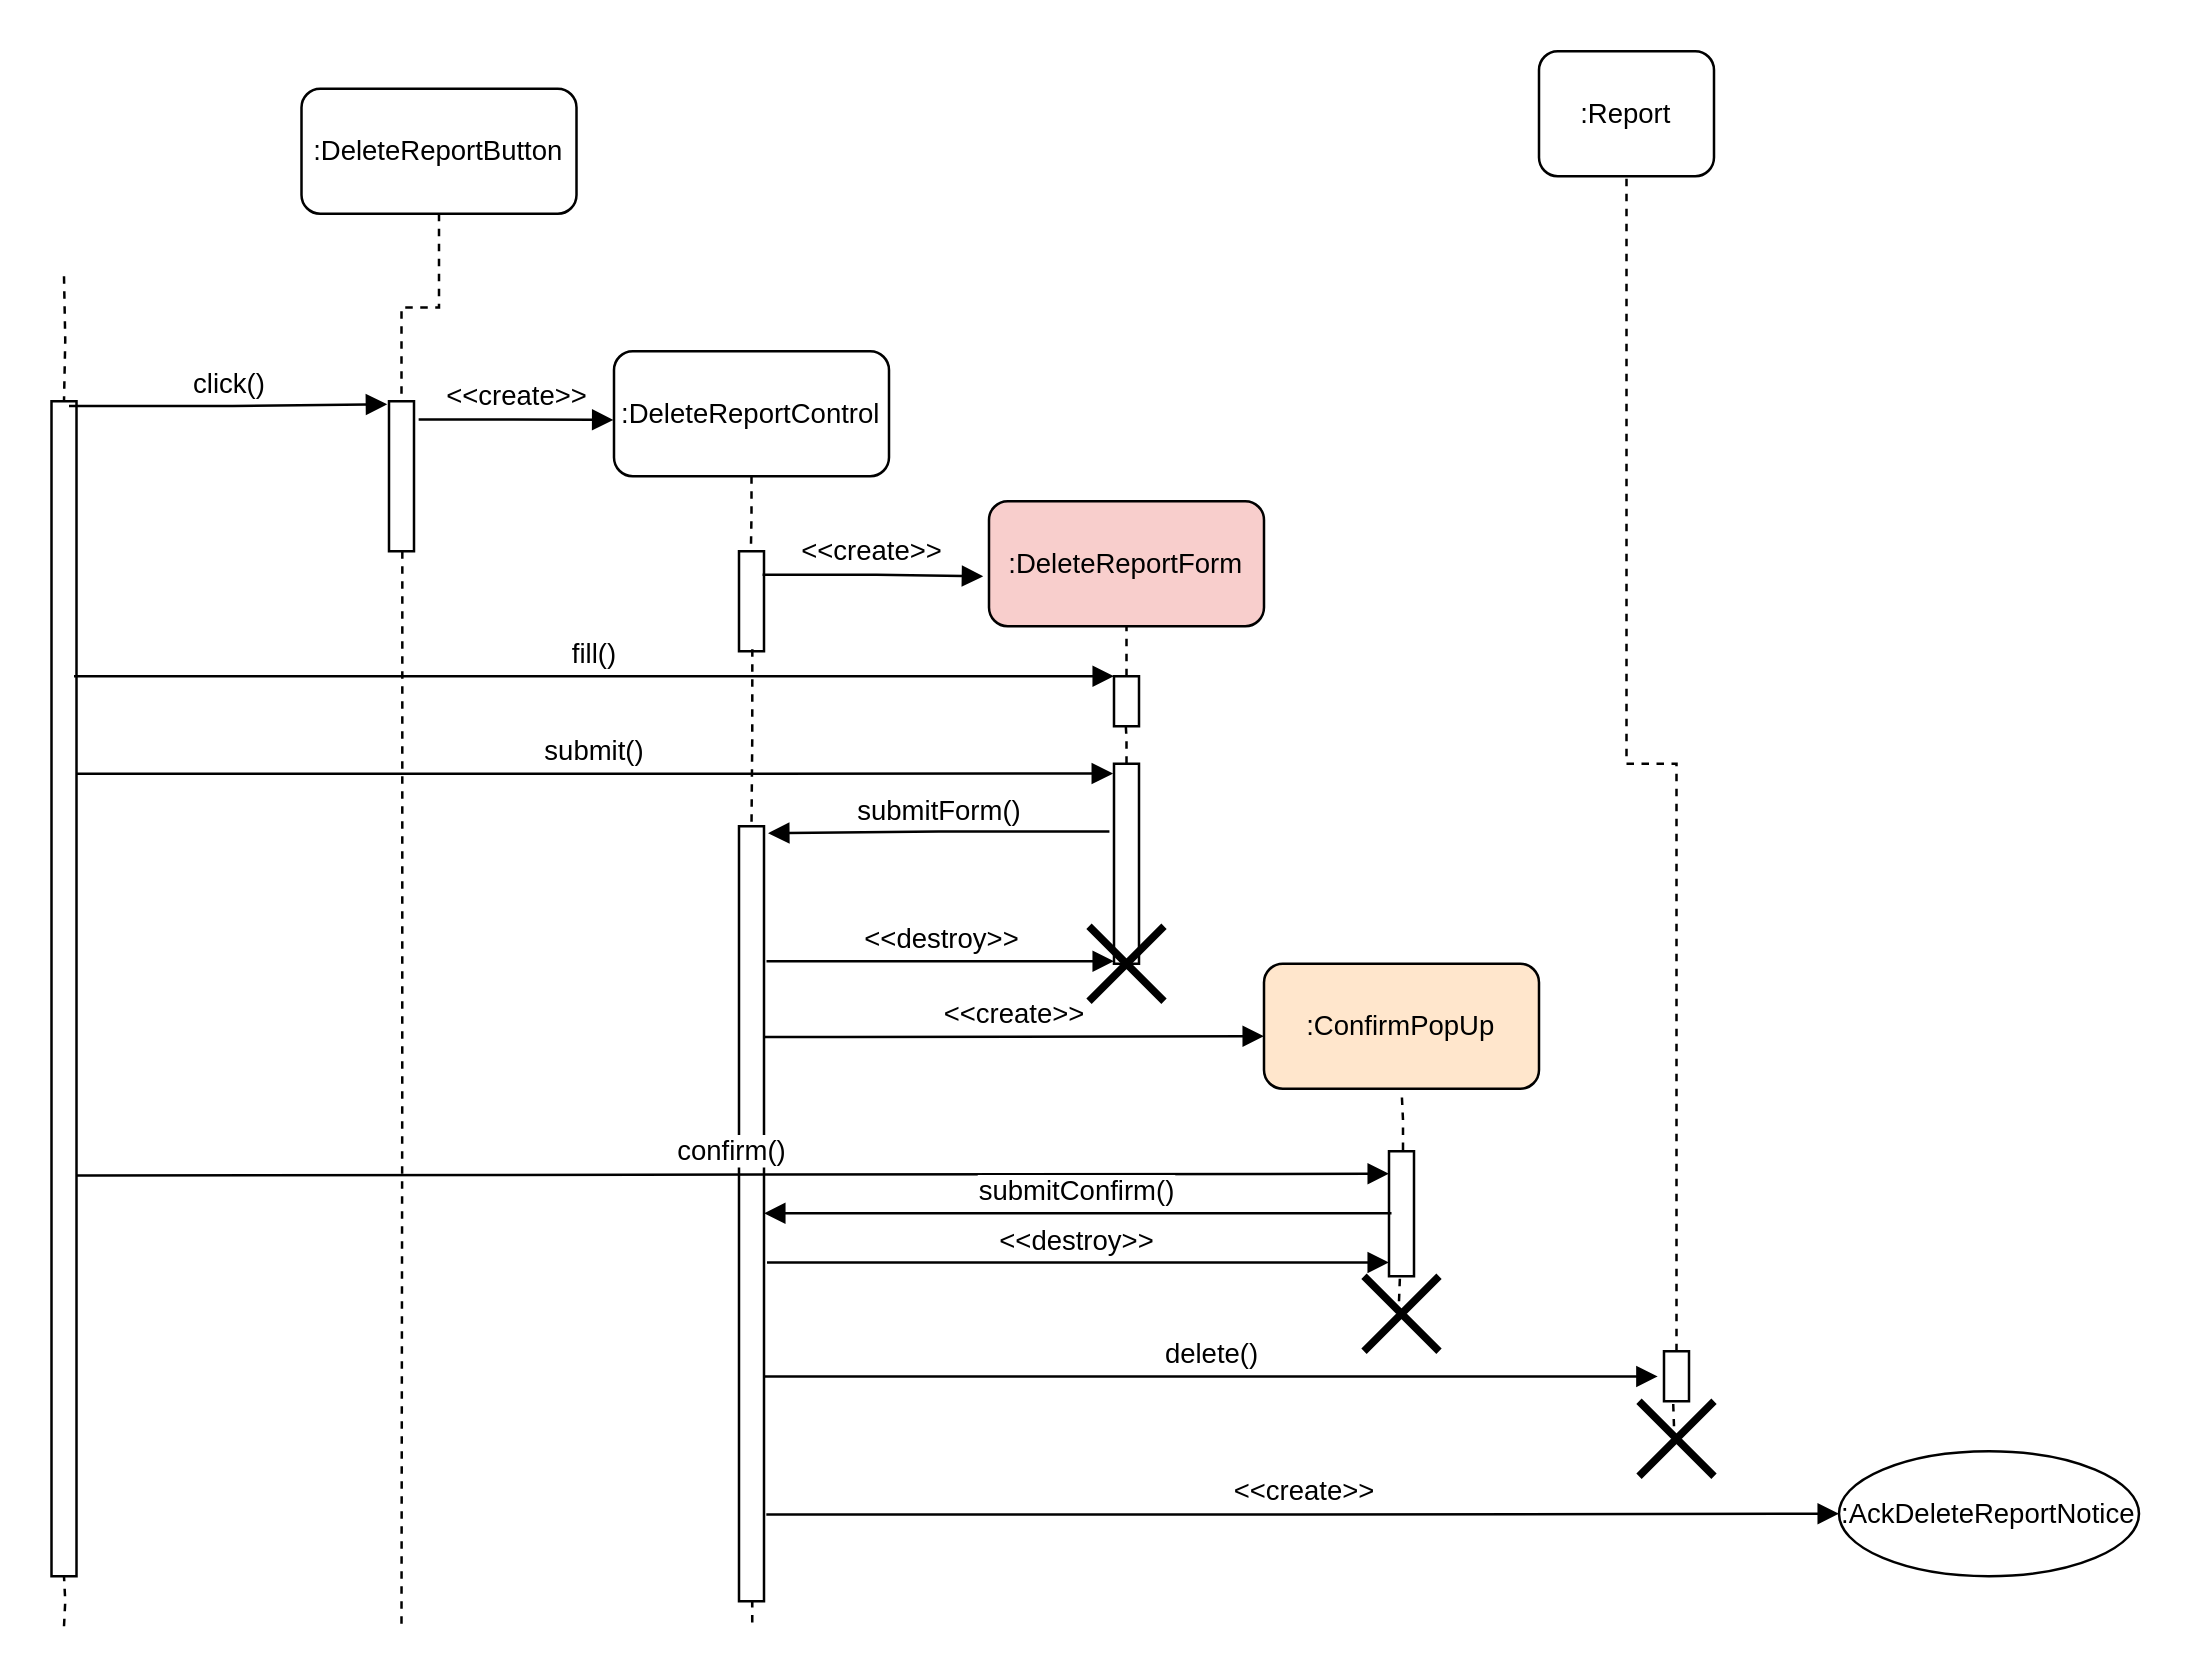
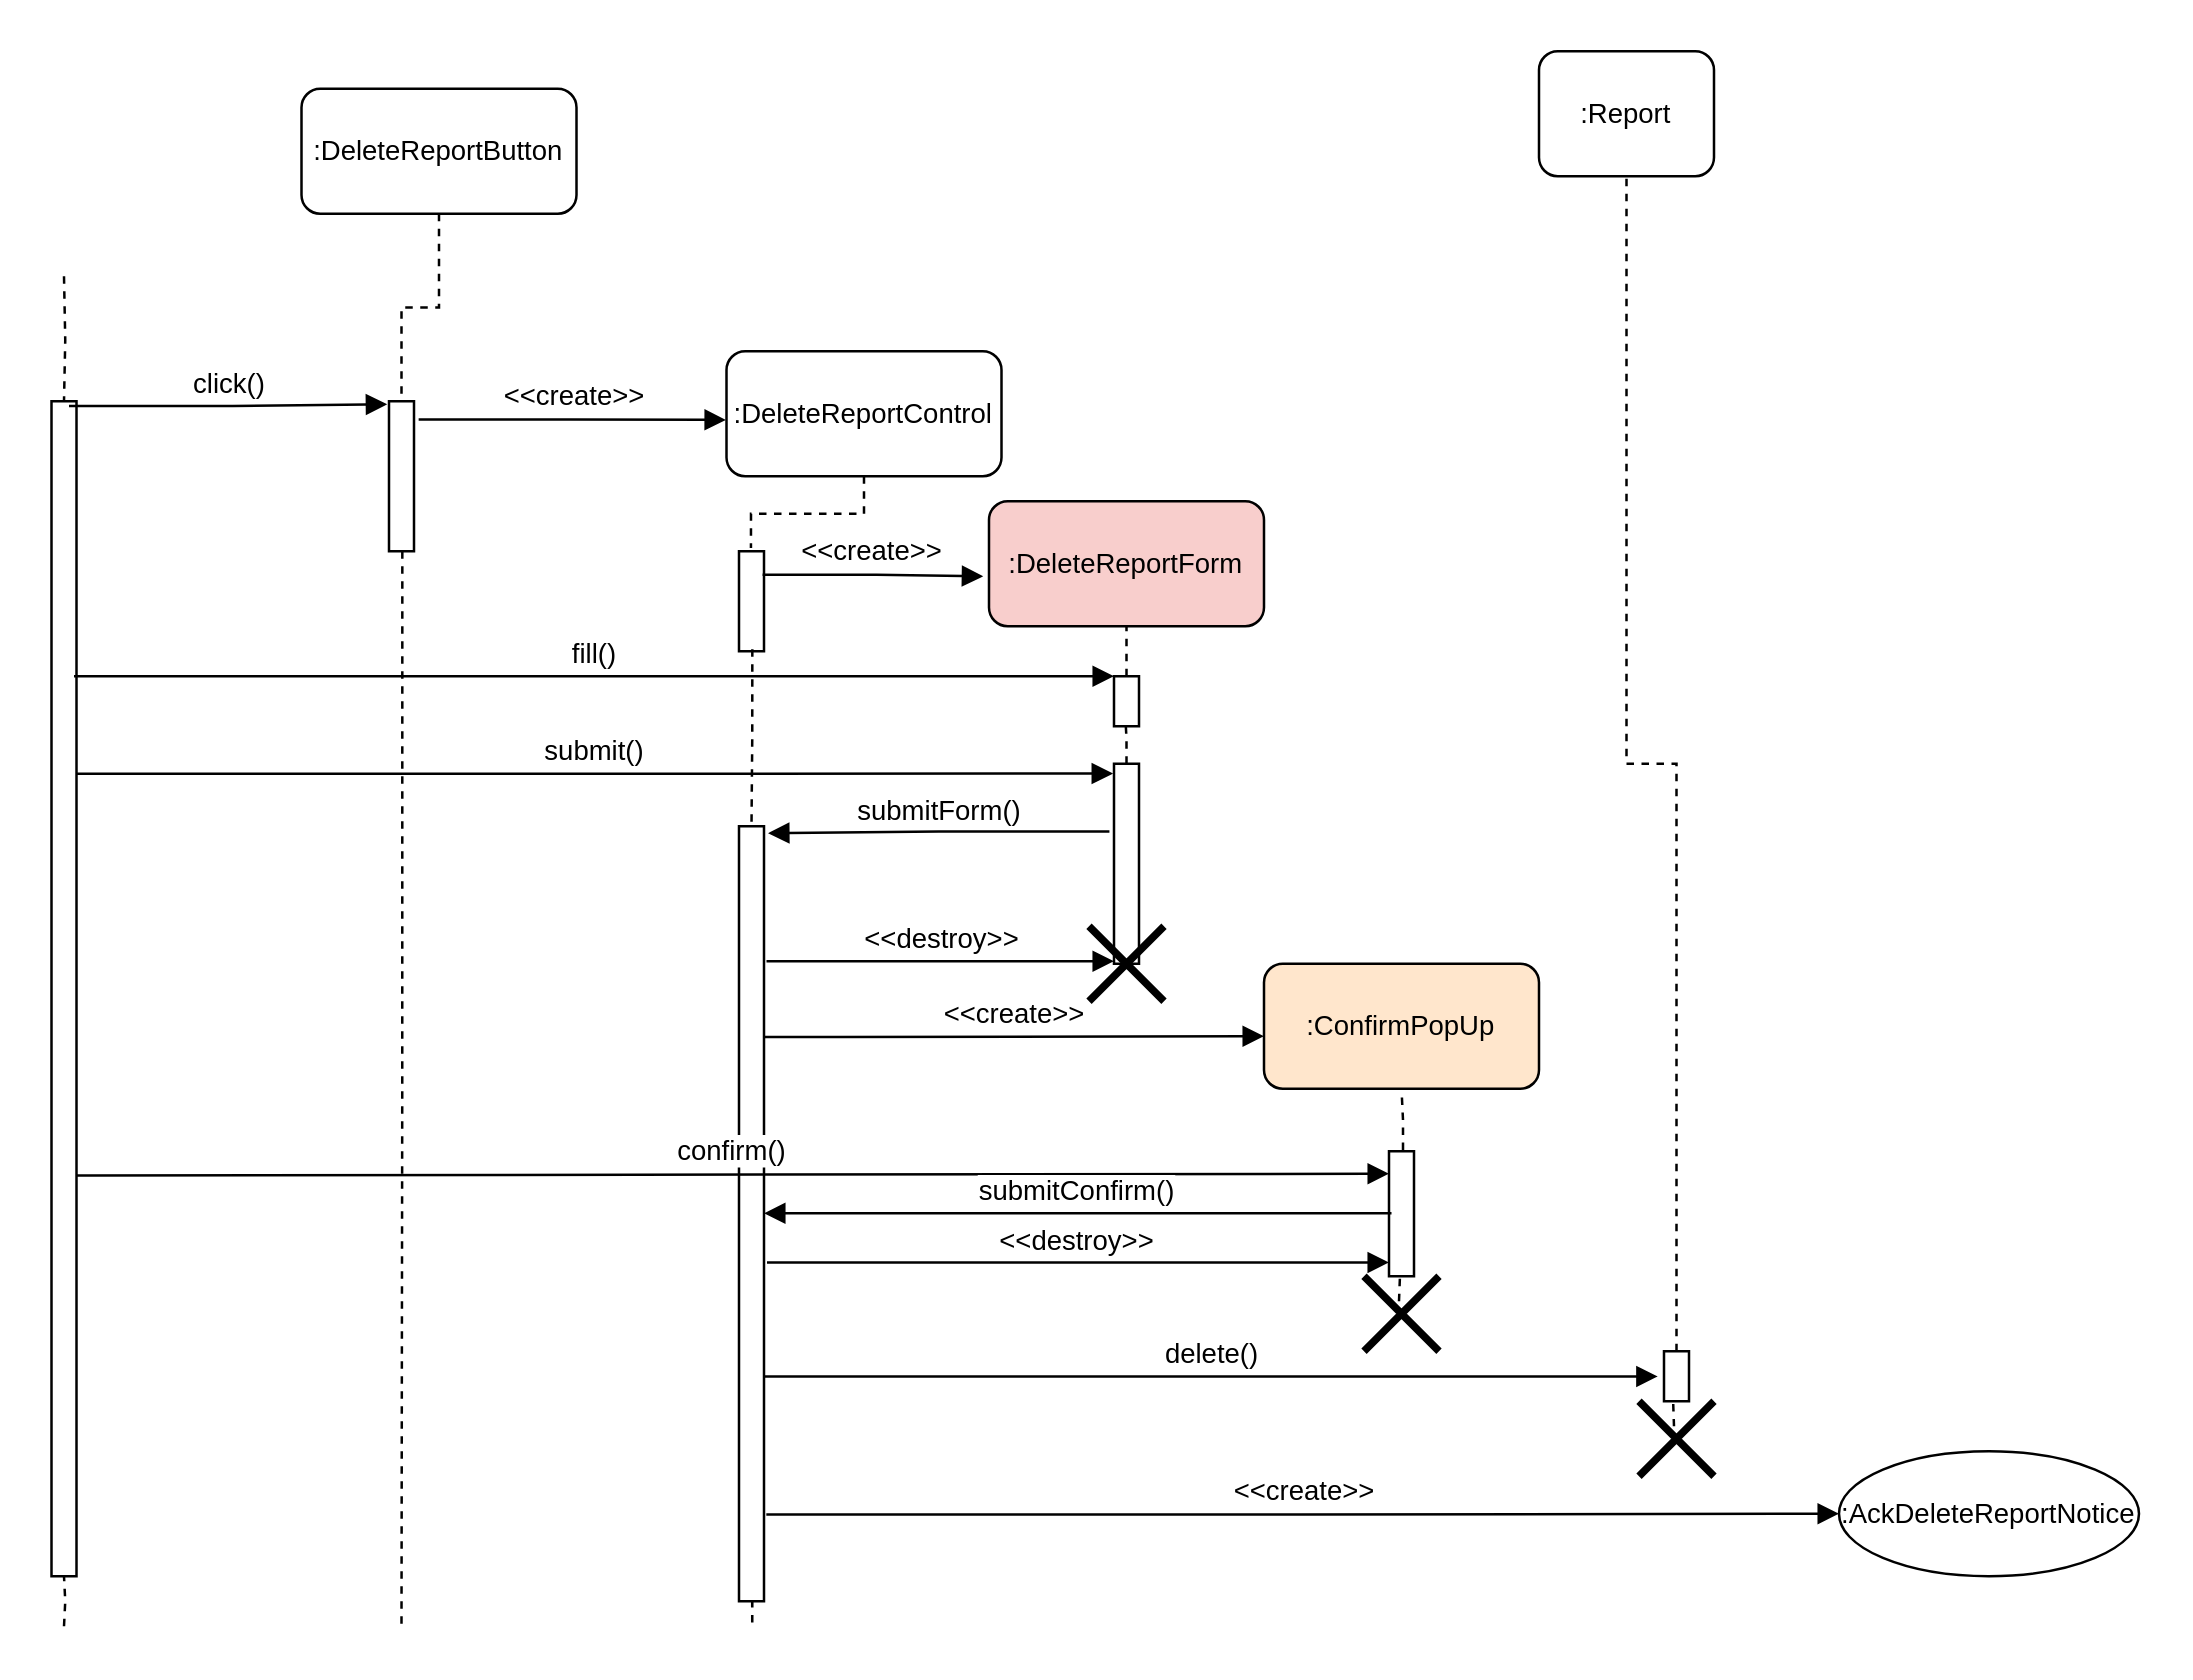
(751, 414) -> (864, 414)
